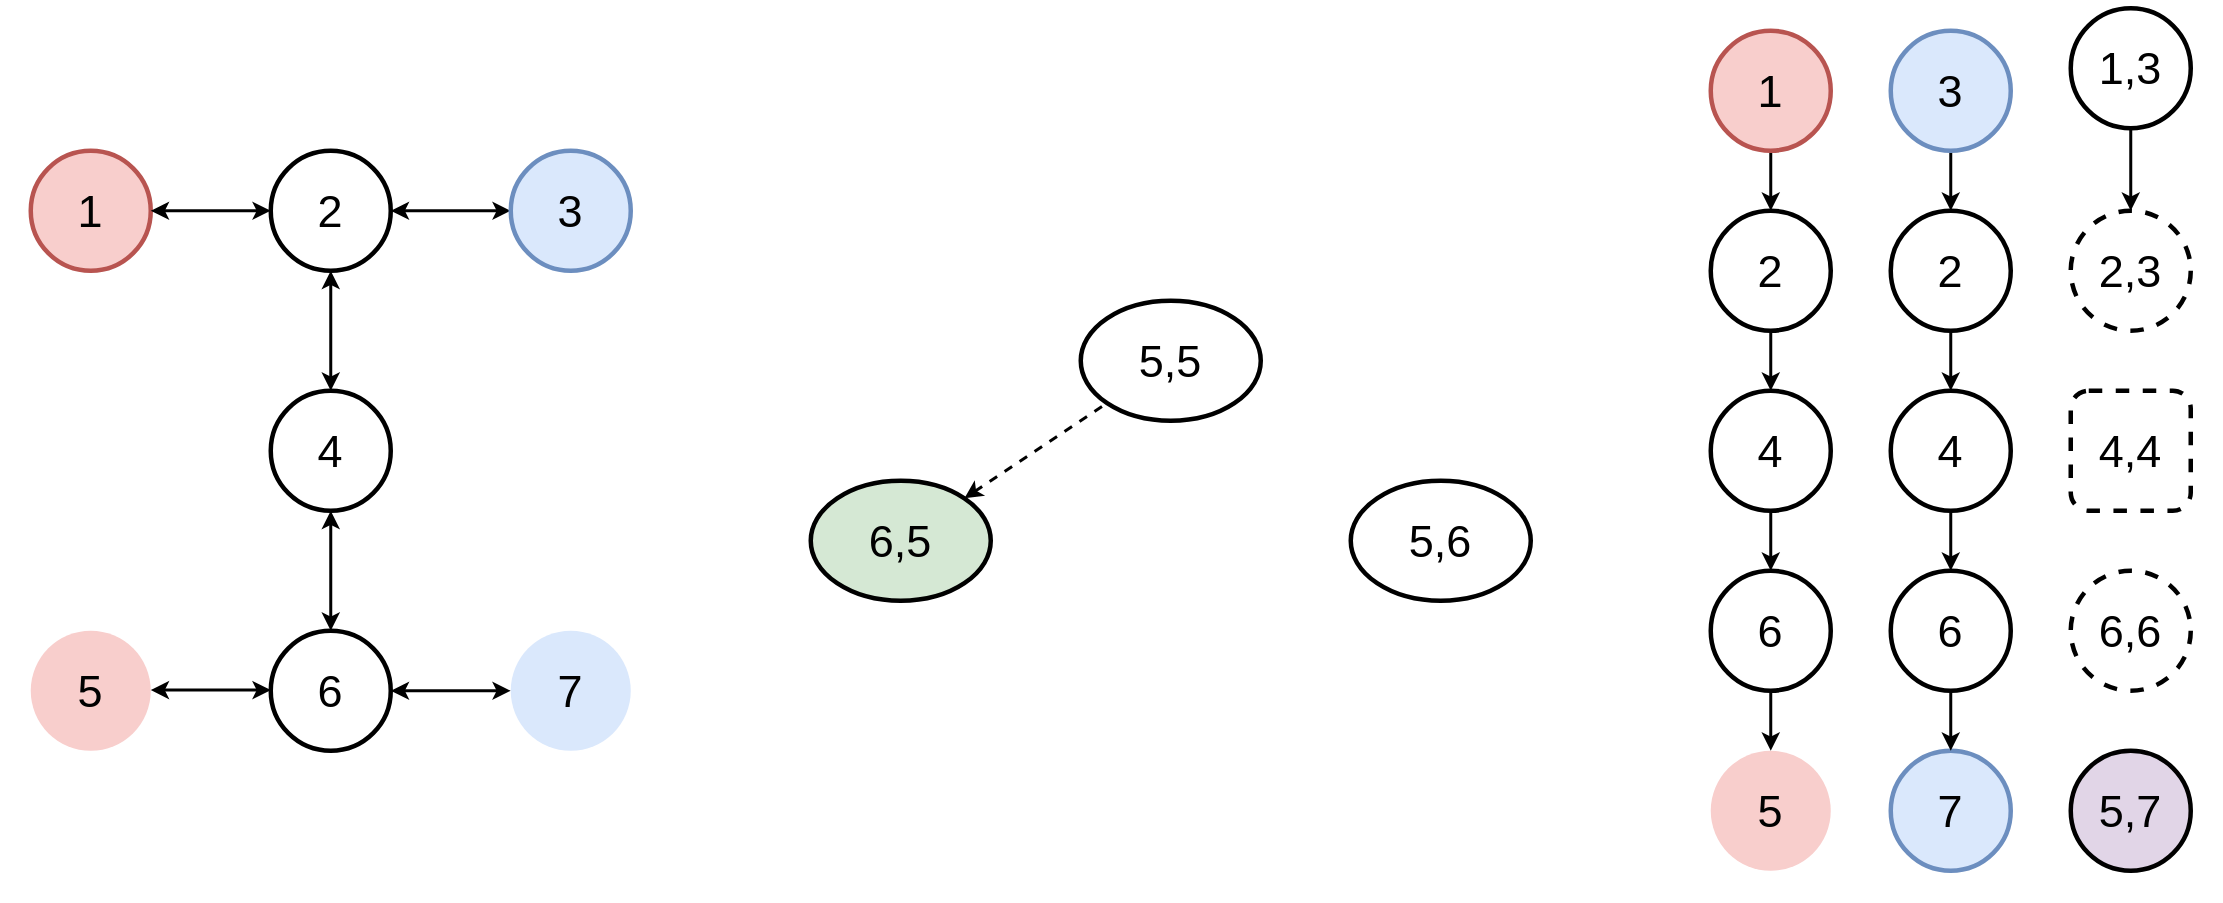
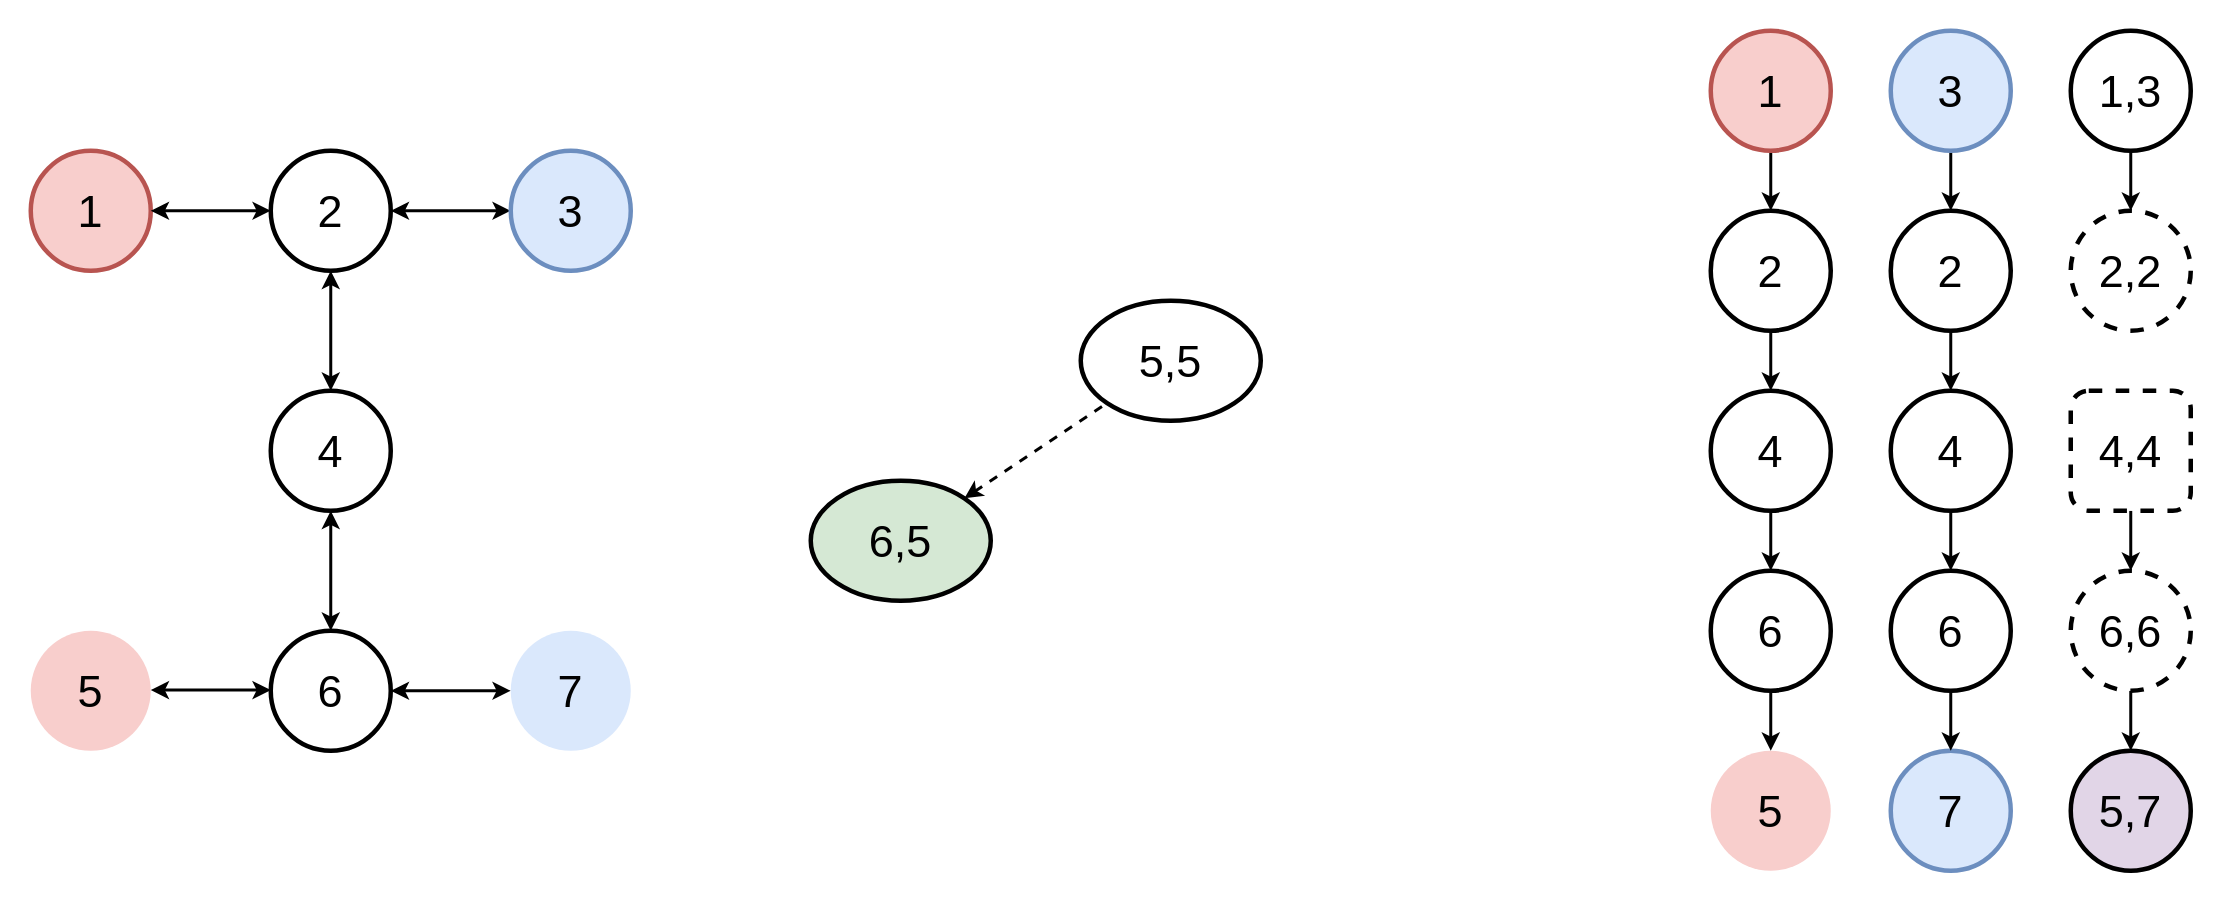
(2131, 68) -> (2131, 91)
(2131, 271) -> (2131, 271)
none -> (2131, 534)
(1441, 541) -> none
none -> (2131, 714)
